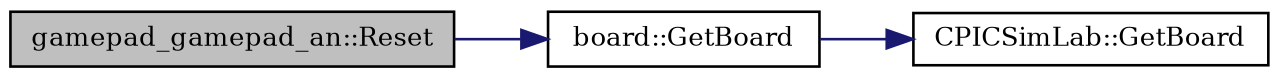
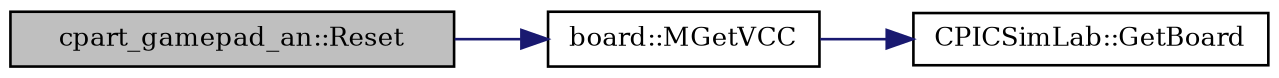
(232, 39) -> (232, 39)
(684, 39) -> (684, 39)
